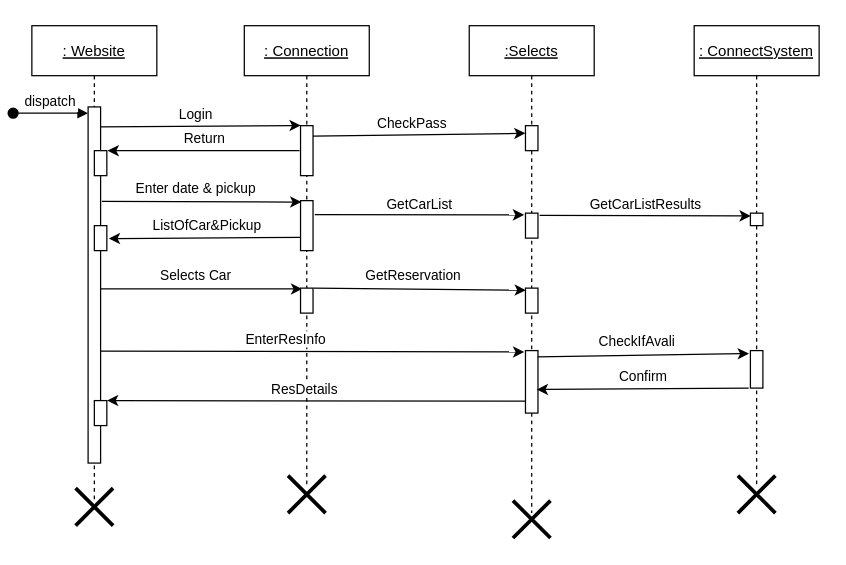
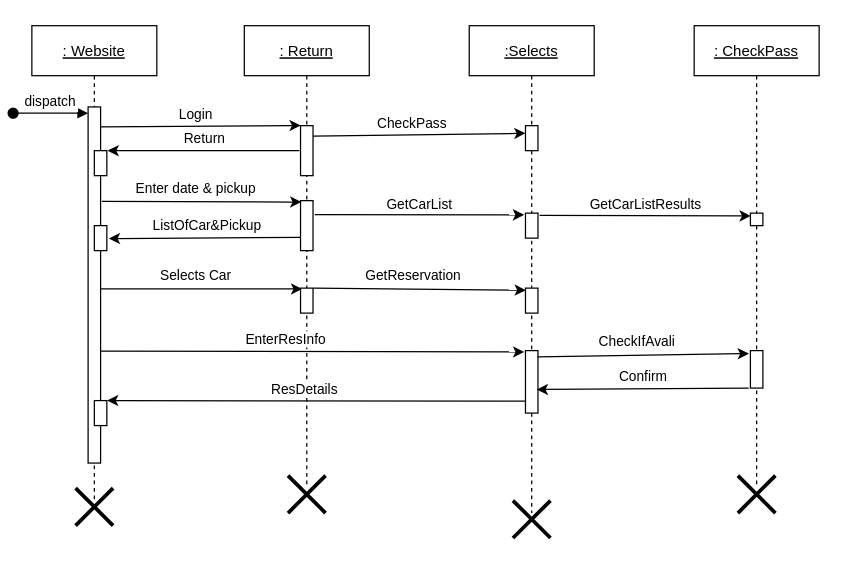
(306, 51) -> (306, 51)
(756, 51) -> (756, 51)
